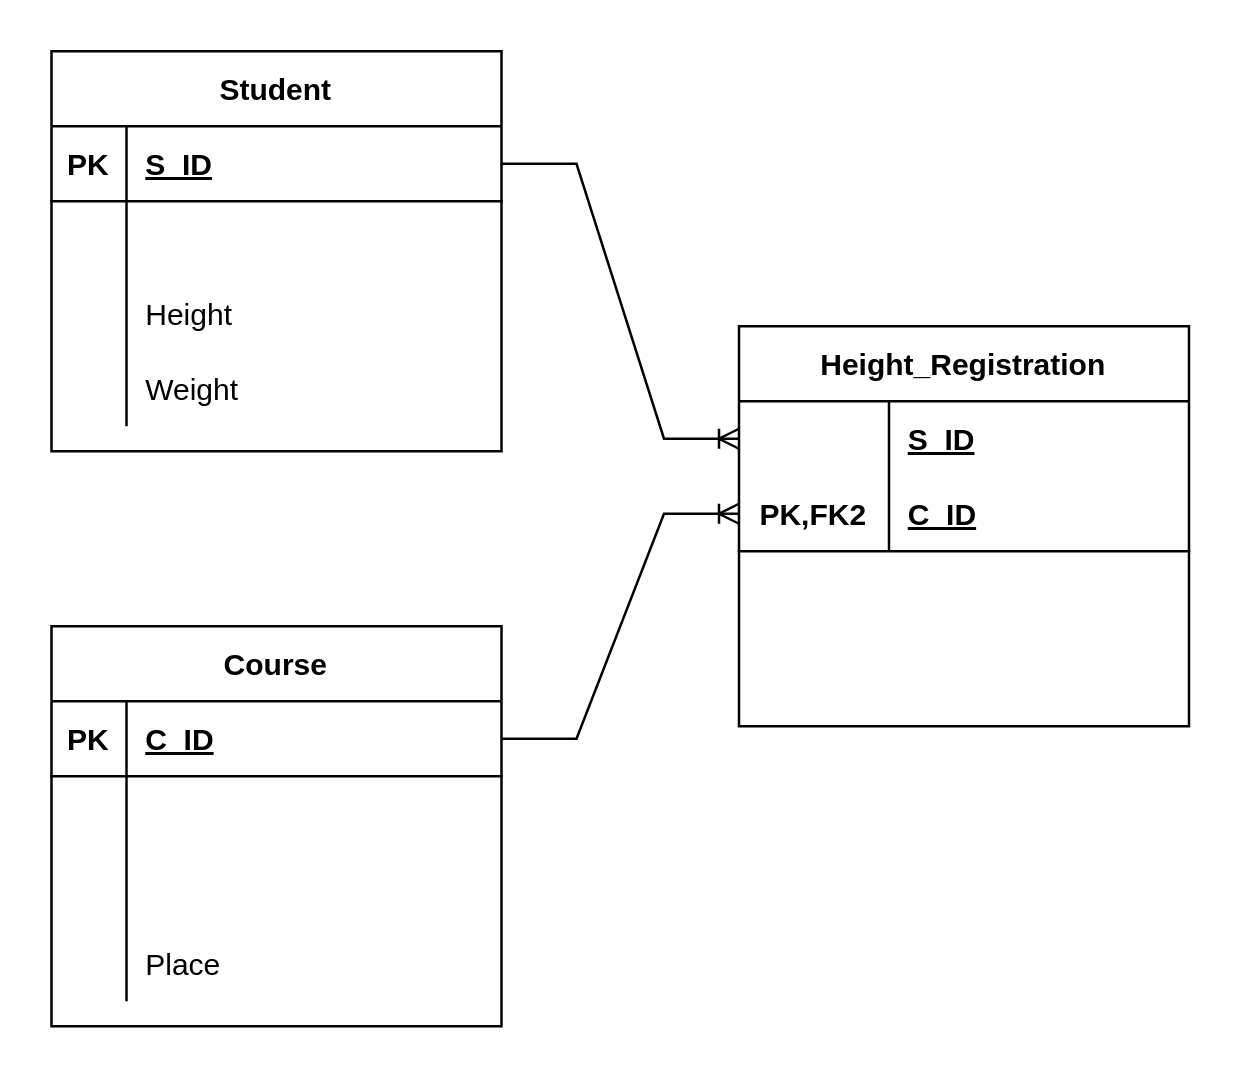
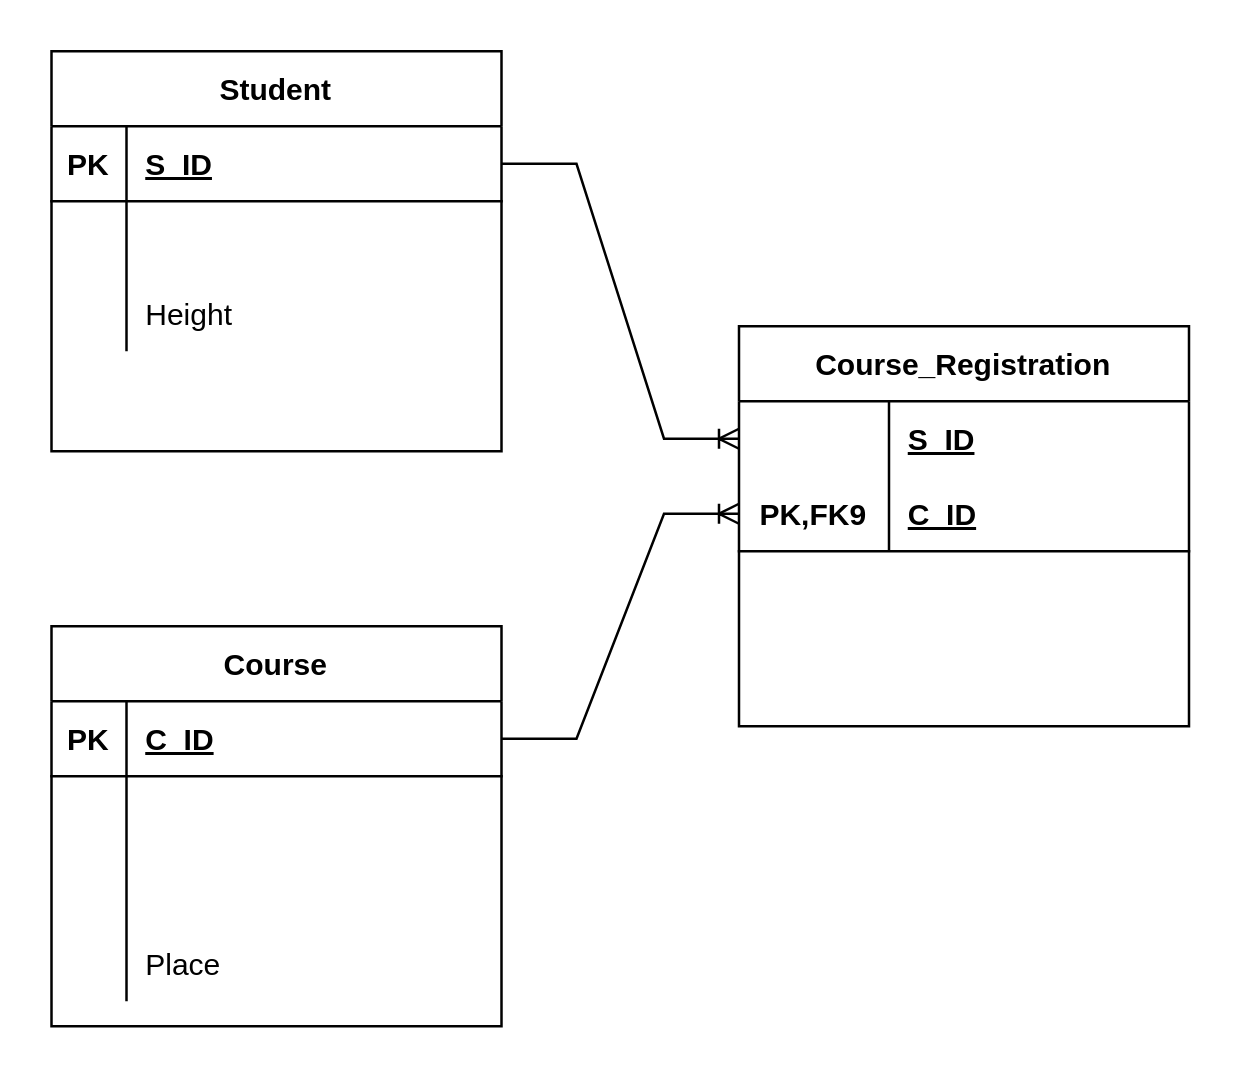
(963, 365) -> (963, 365)
(314, 389) -> none
(813, 515) -> (813, 515)
